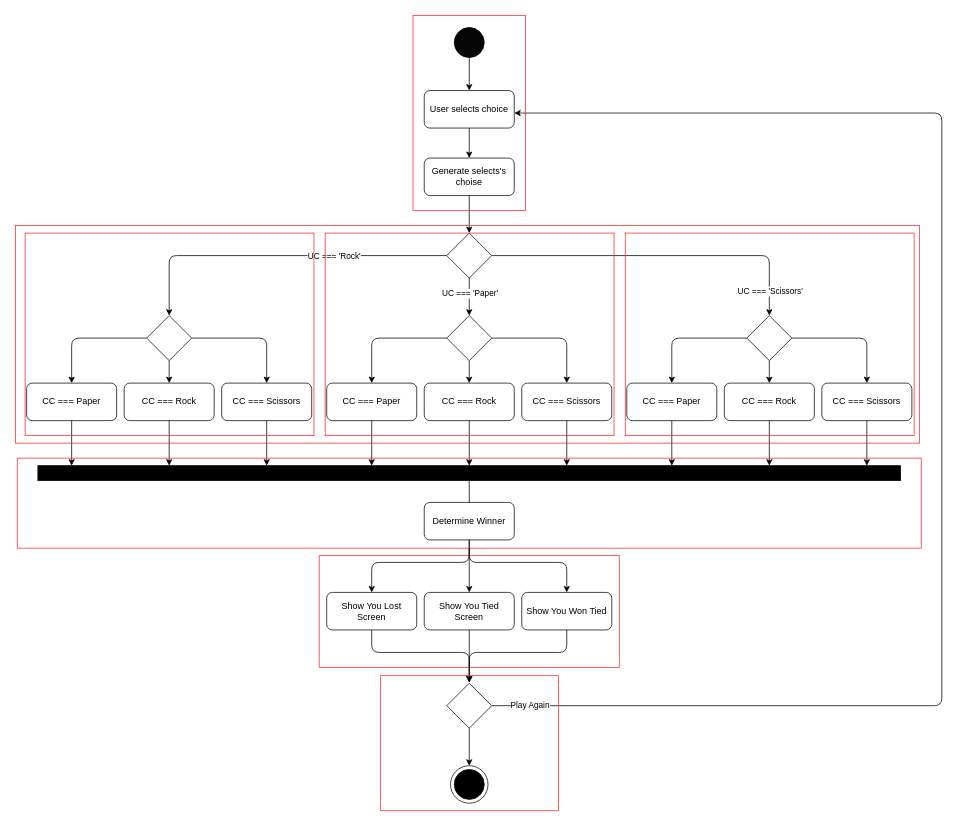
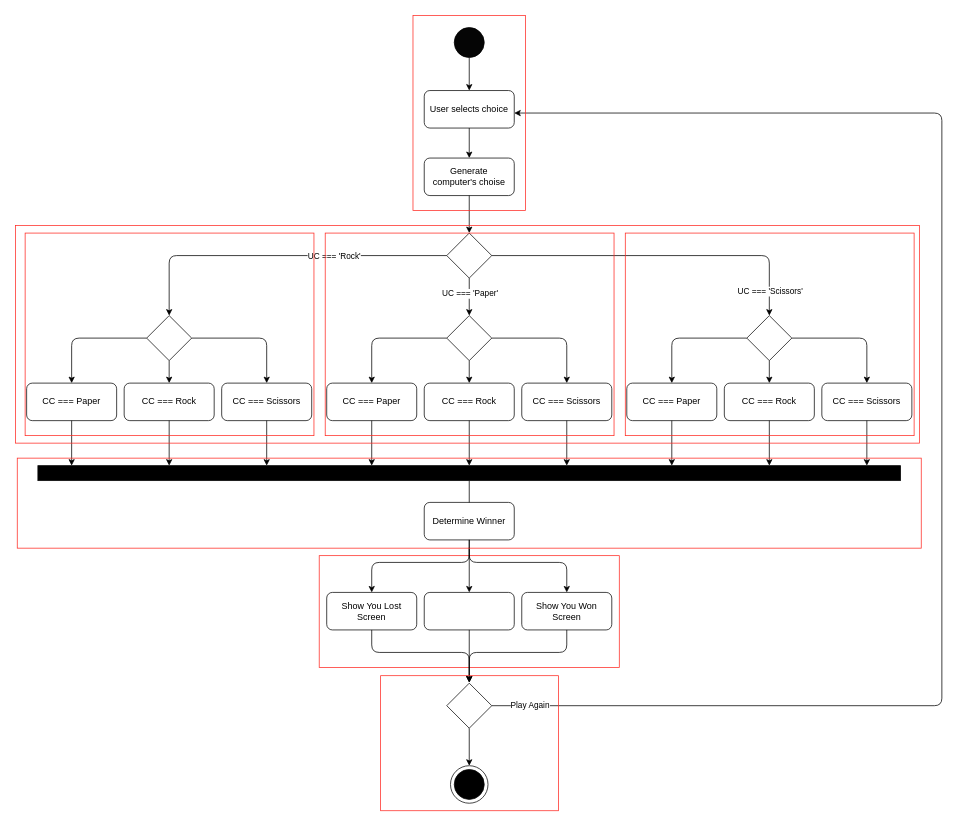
(469, 177) -> (469, 177)
(469, 611) -> none
(567, 611) -> (567, 611)
